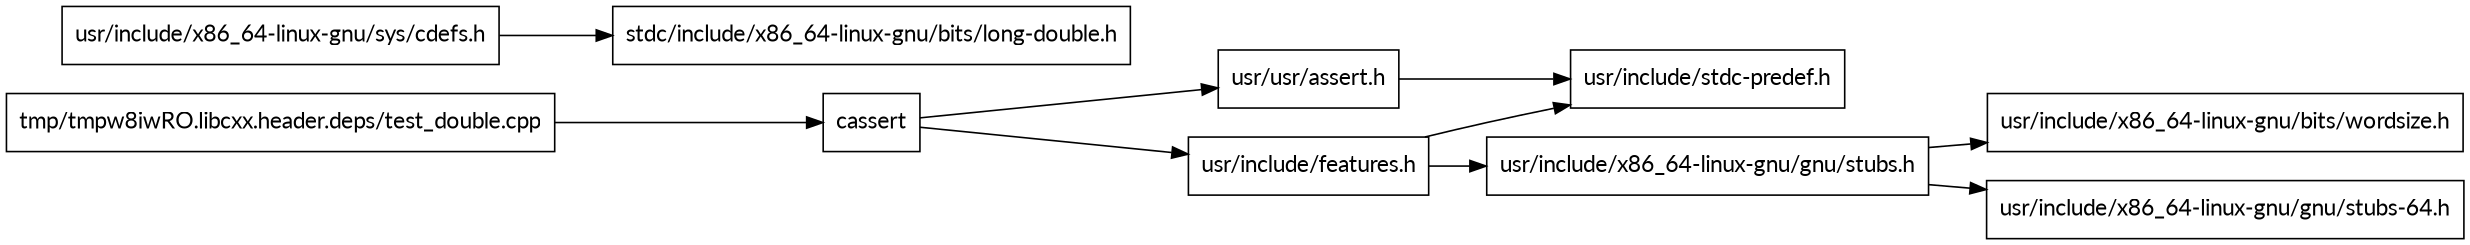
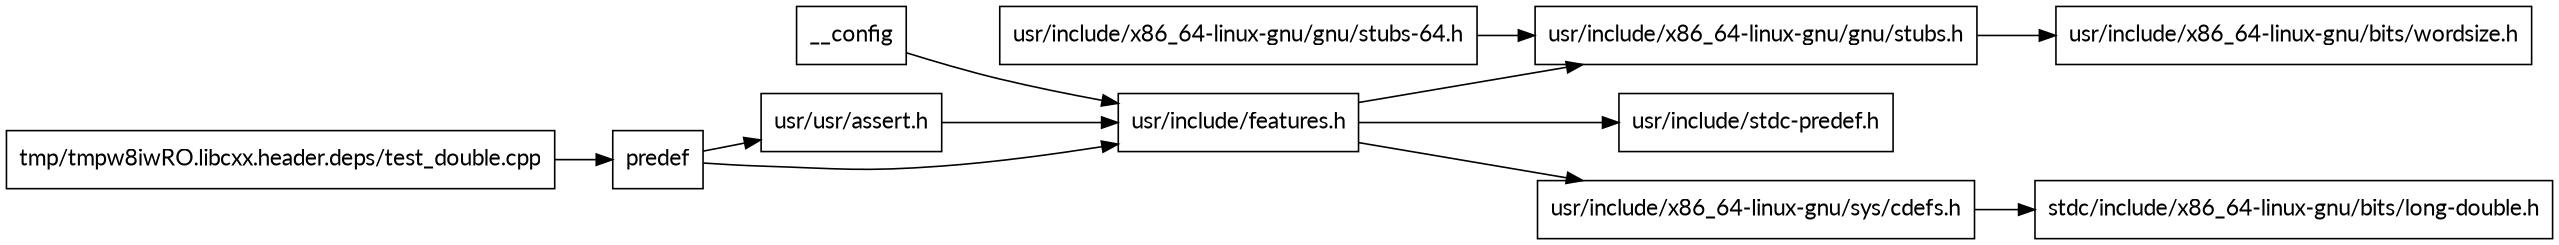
none -> (851, 35)
(1476, 79) -> (1022, 123)
(872, 123) -> (658, 160)
none -> (1463, 160)
(1950, 186) -> (1498, 35)
